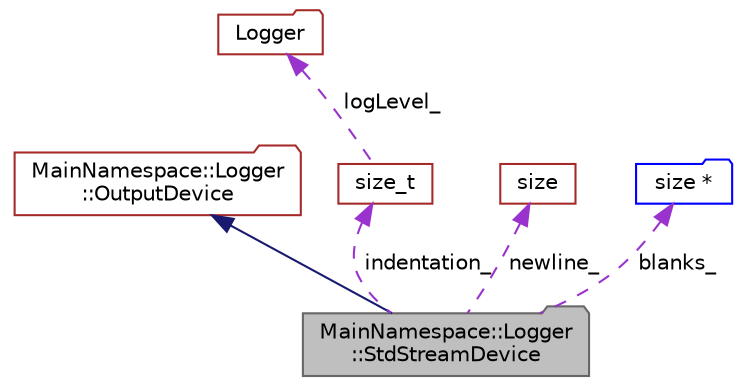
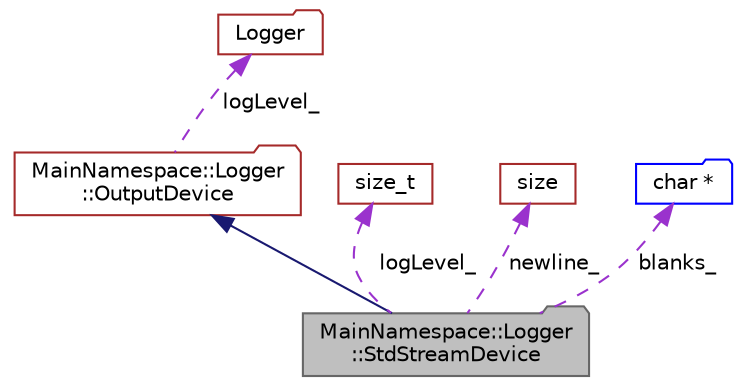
(339, 116) -> (203, 110)
(684, 184) -> (684, 184)
(425, 264) -> (425, 264)
